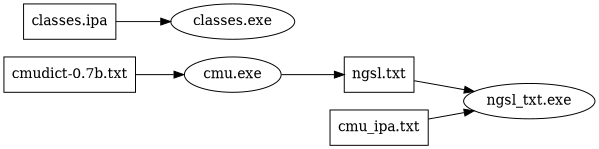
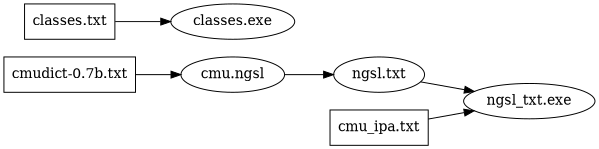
(70, 22) -> (70, 22)
(233, 75) -> (233, 75)
(379, 75) -> (379, 75)
